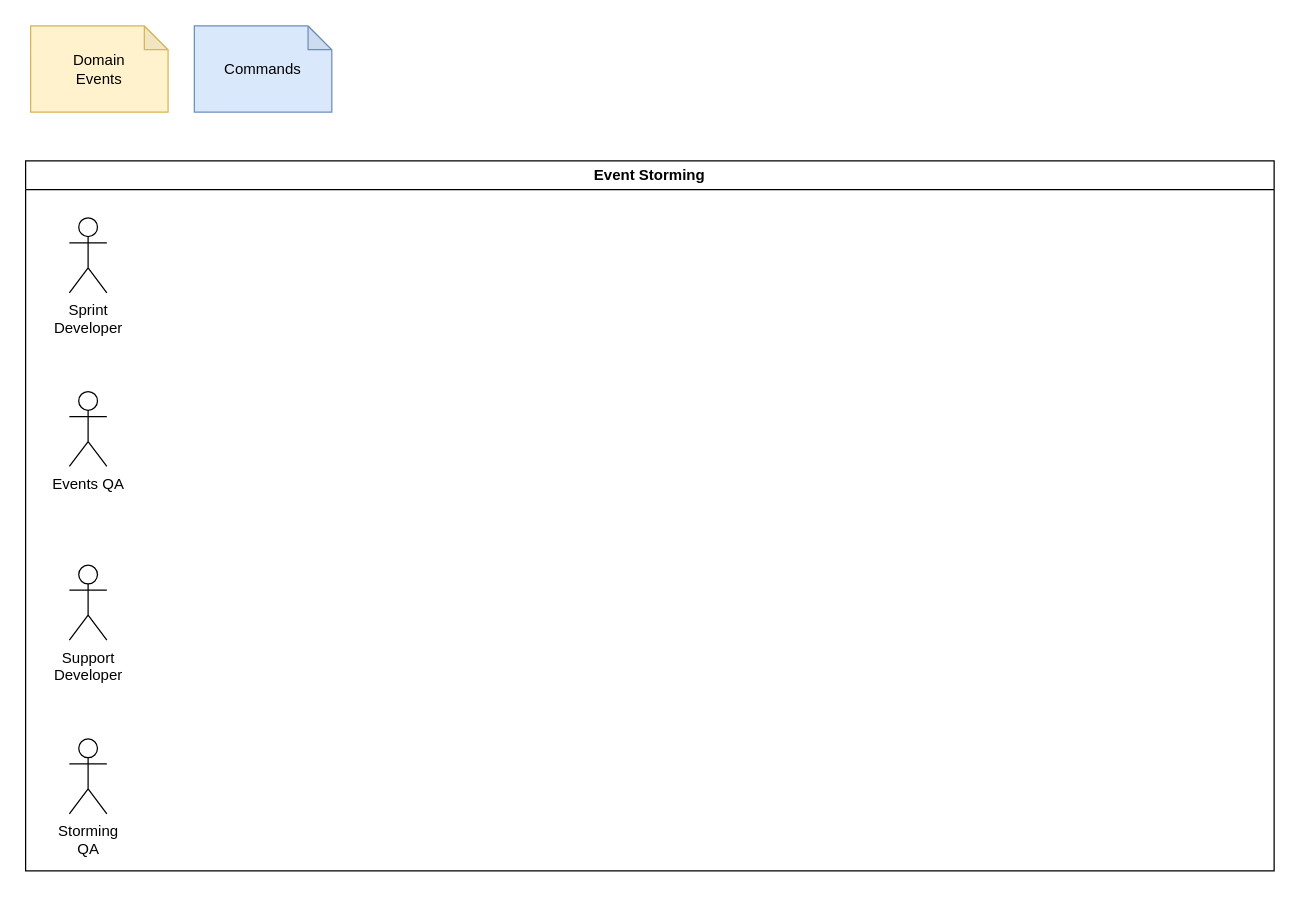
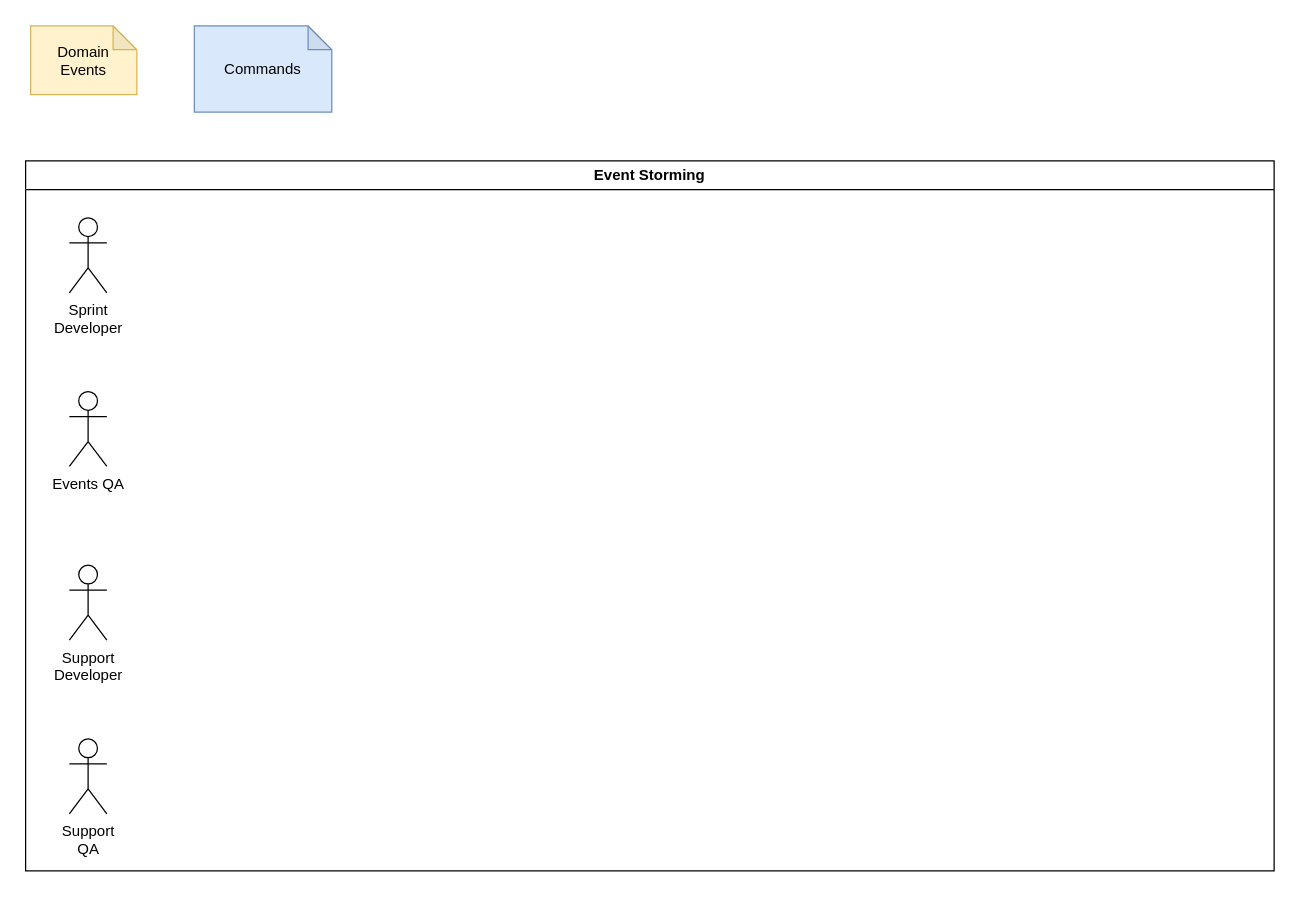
(99, 69) -> (84, 60)
(89, 841) -> (89, 841)
